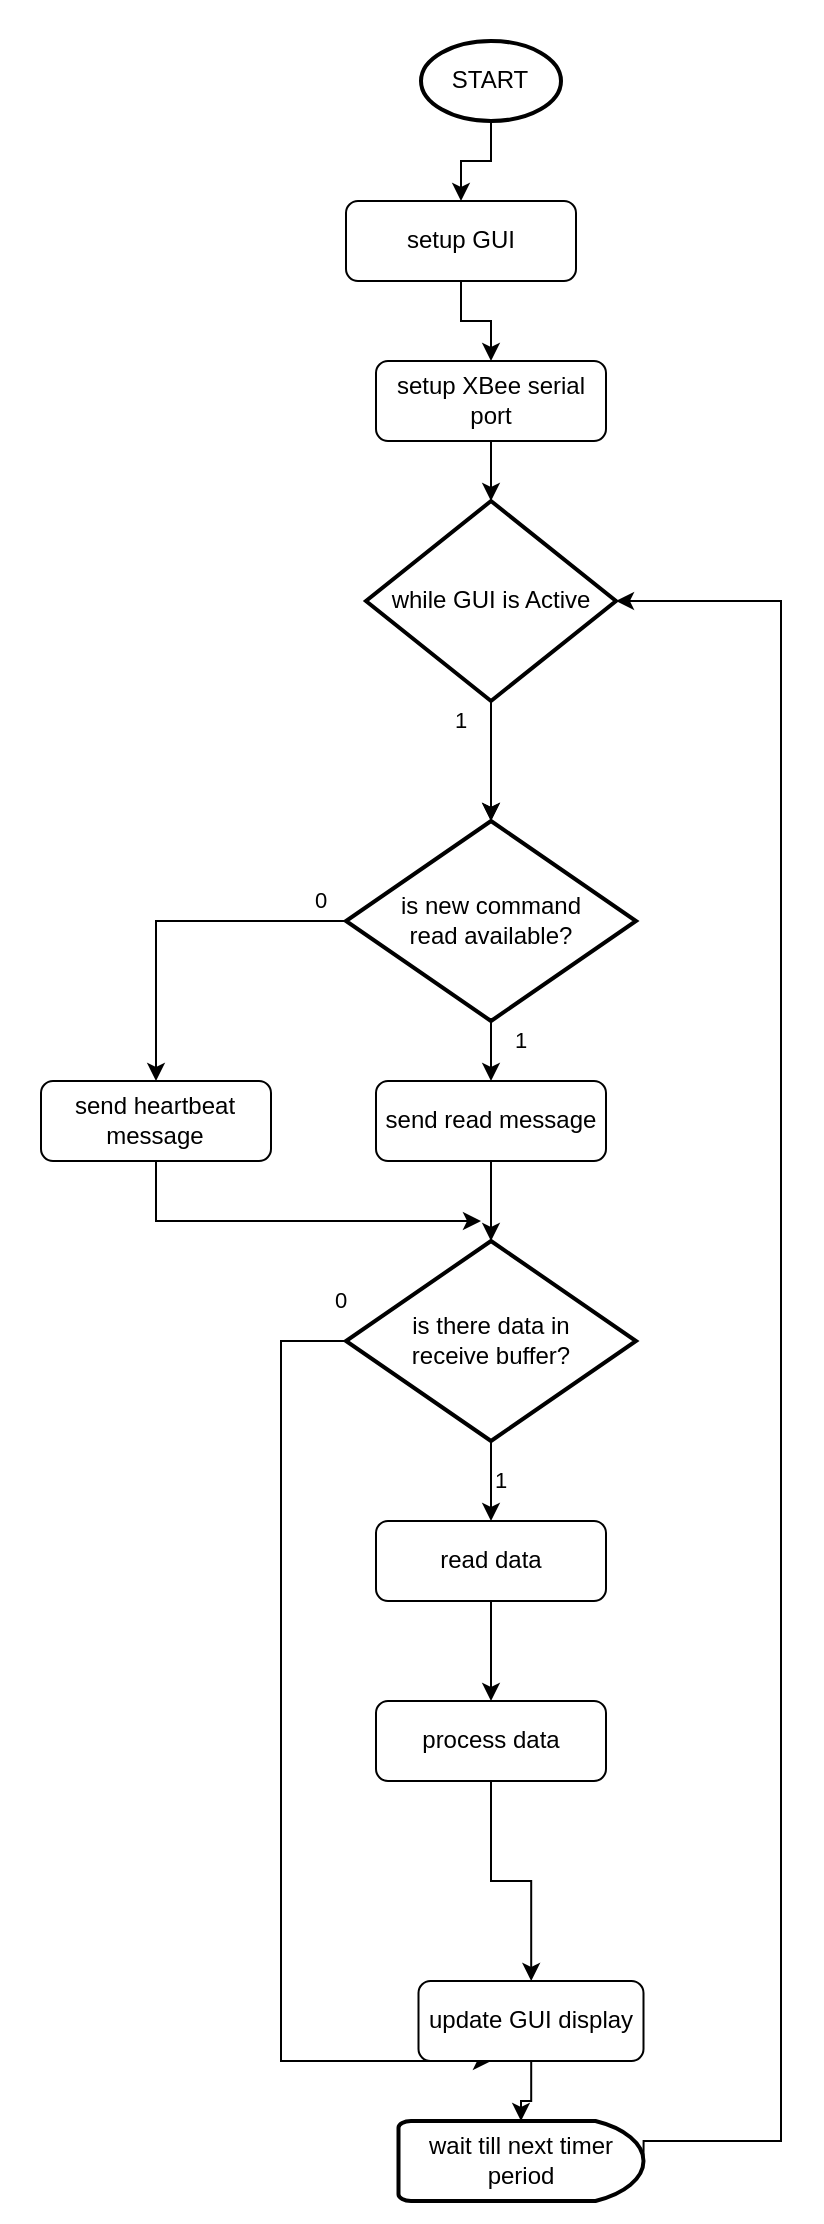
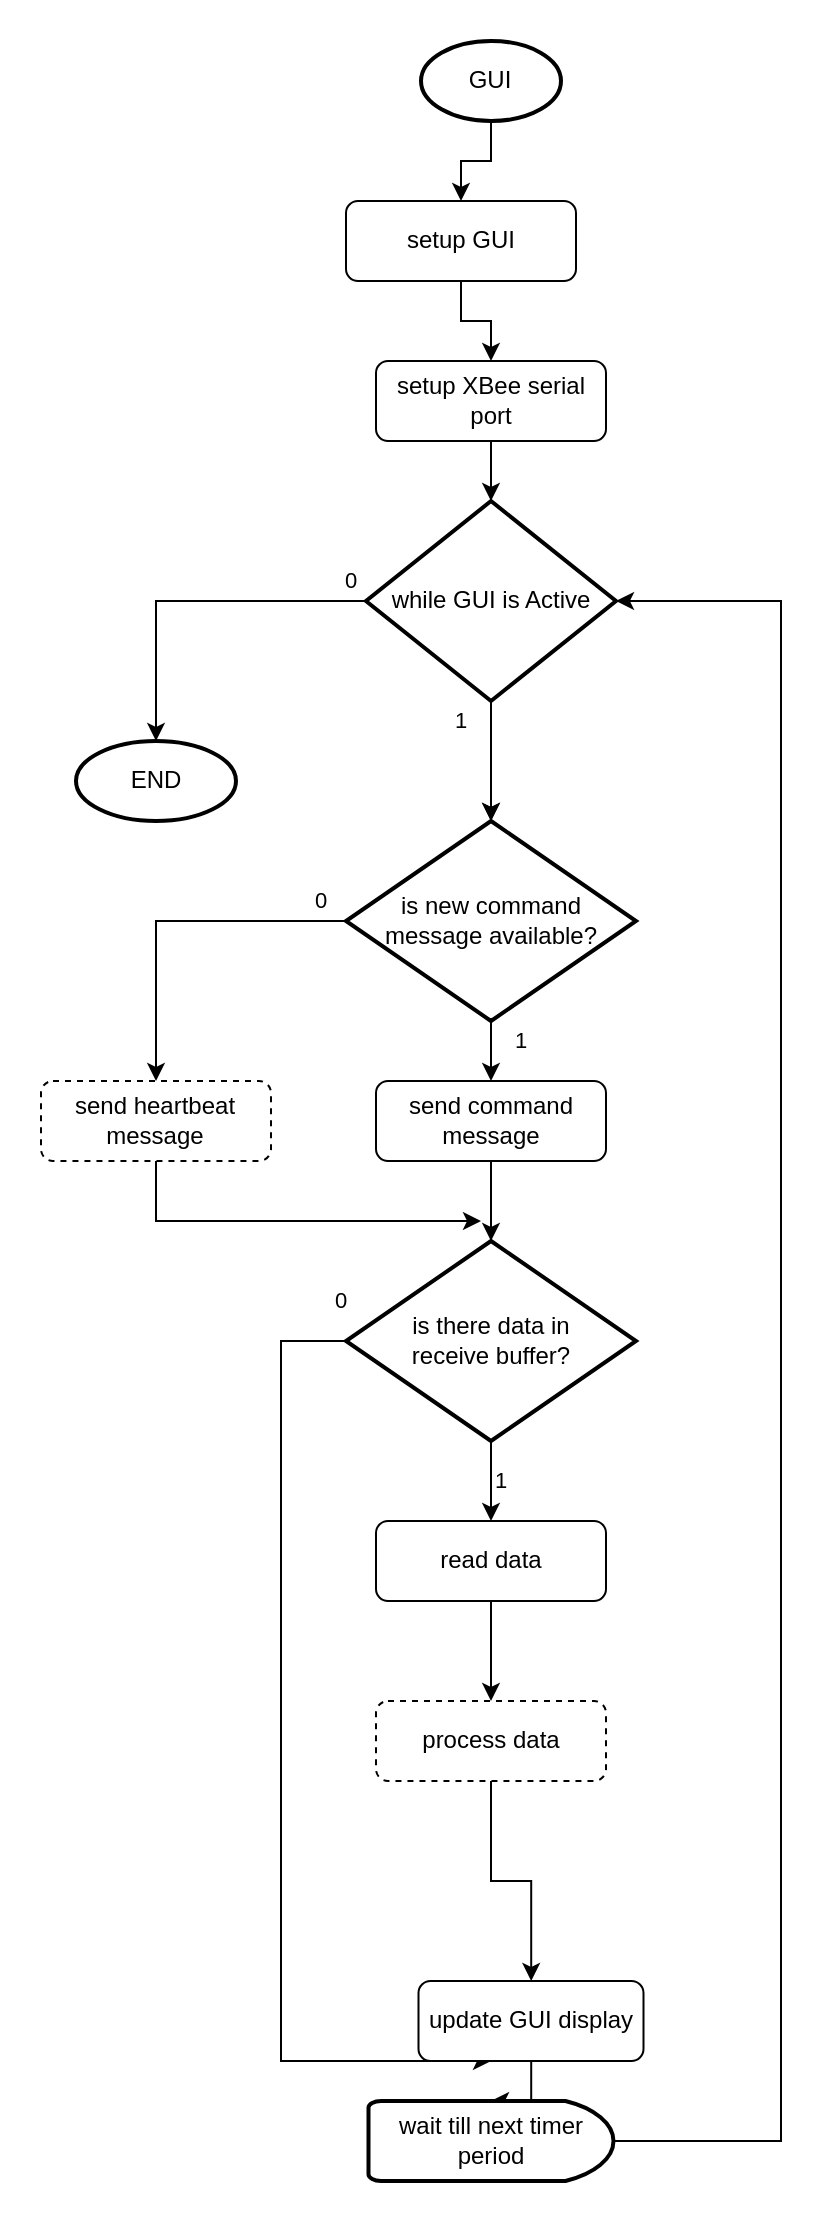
(491, 81) -> (491, 81)
none -> (197, 601)
none -> (156, 781)
(492, 921) -> (492, 921)
(156, 1121) -> (156, 1121)
(492, 1121) -> (492, 1121)
(491, 1741) -> (491, 1741)
(521, 2161) -> (491, 2141)
